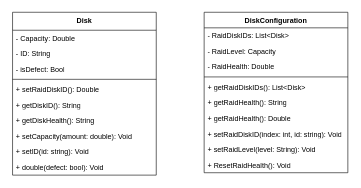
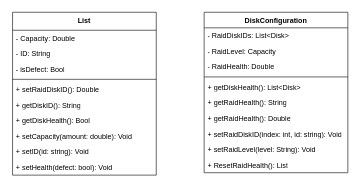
(84, 21) -> (84, 21)
(262, 88) -> (260, 88)
(61, 122) -> (57, 122)
(253, 166) -> (253, 166)
(65, 168) -> (71, 168)
